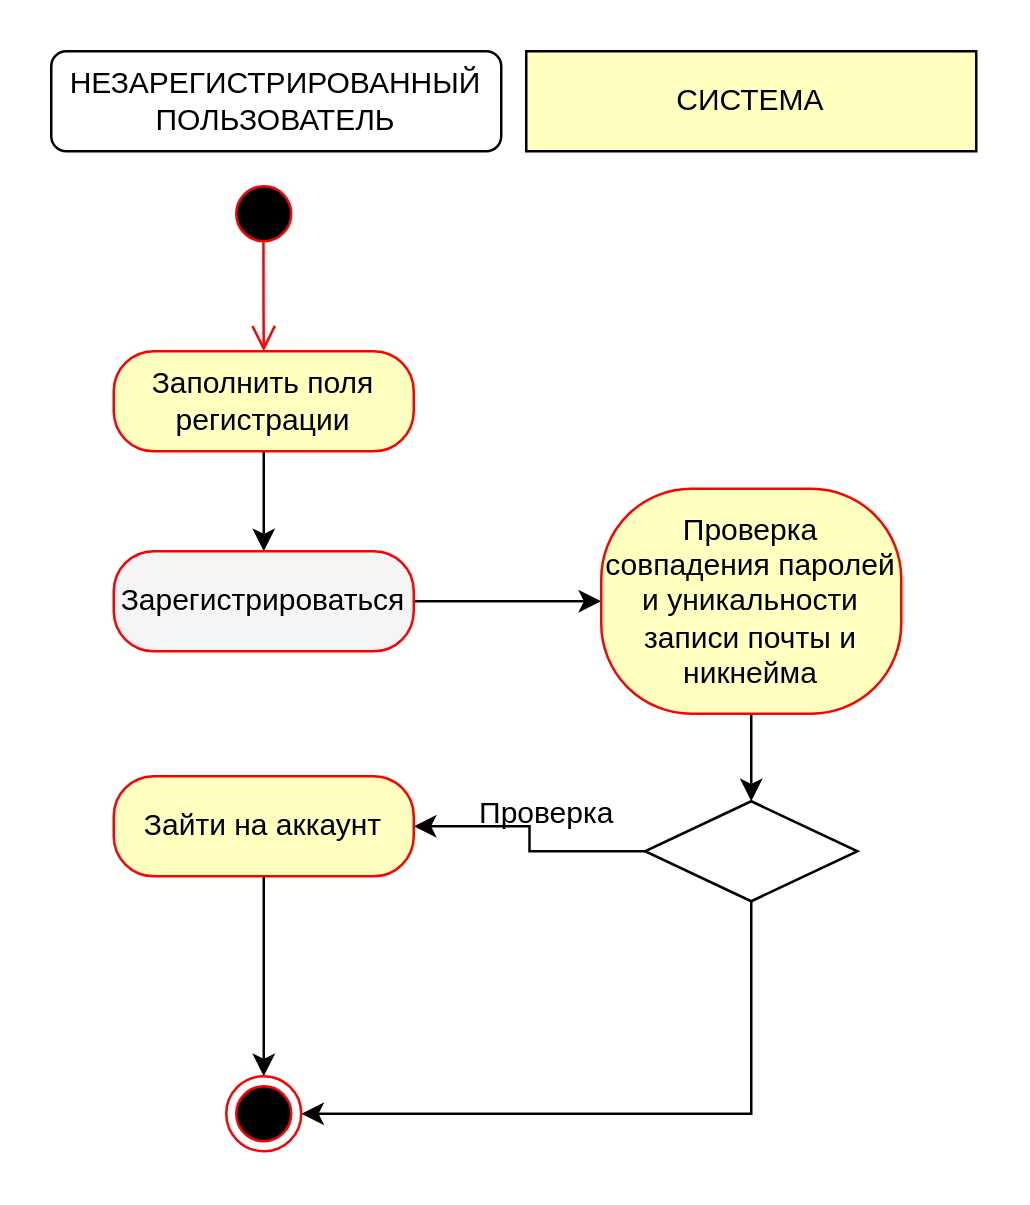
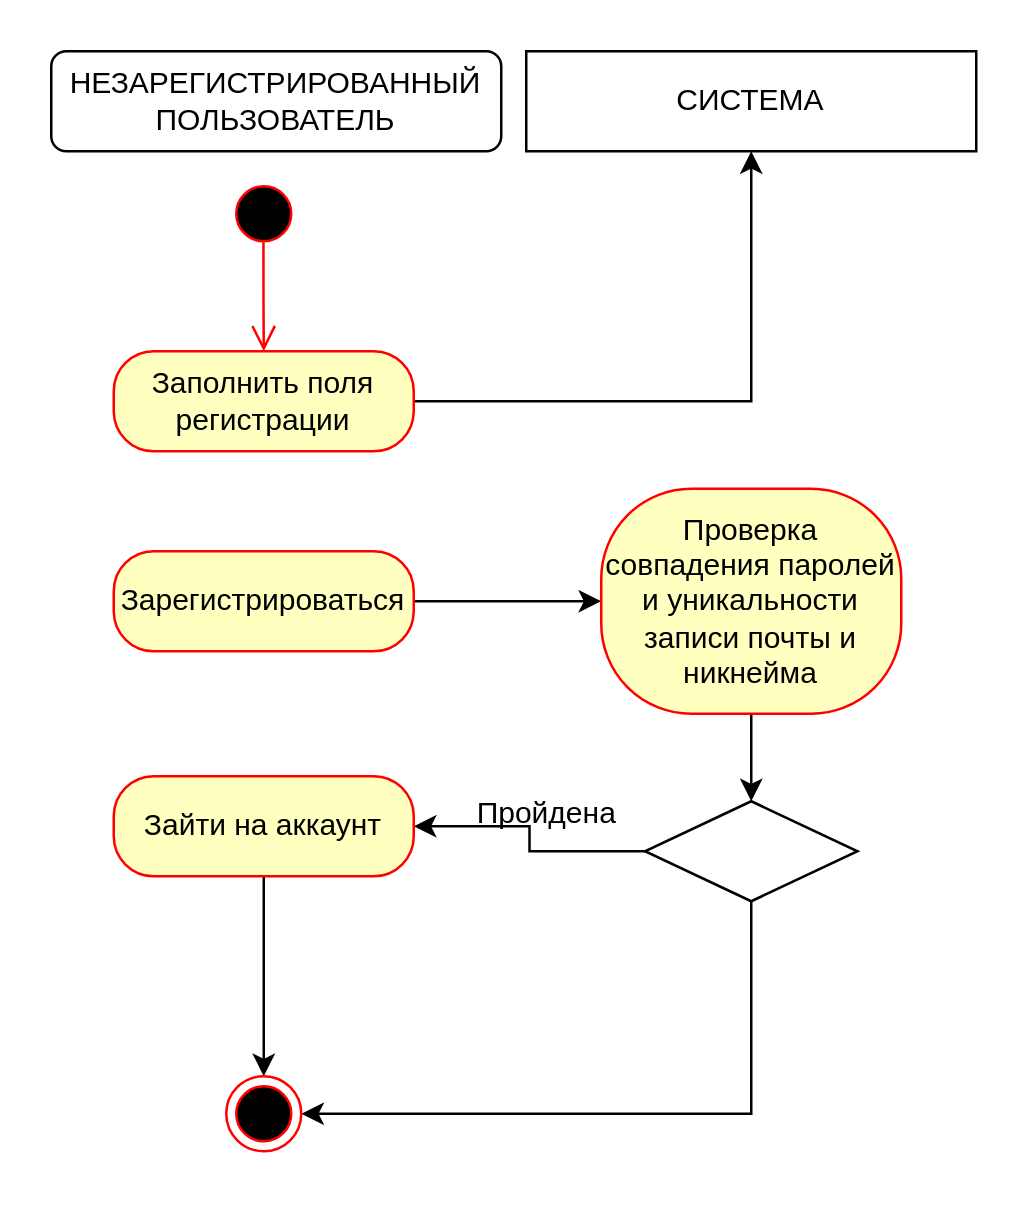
(751, 101) -> (751, 101)
(264, 493) -> (699, 401)
(264, 601) -> (264, 601)
(548, 814) -> (548, 814)
